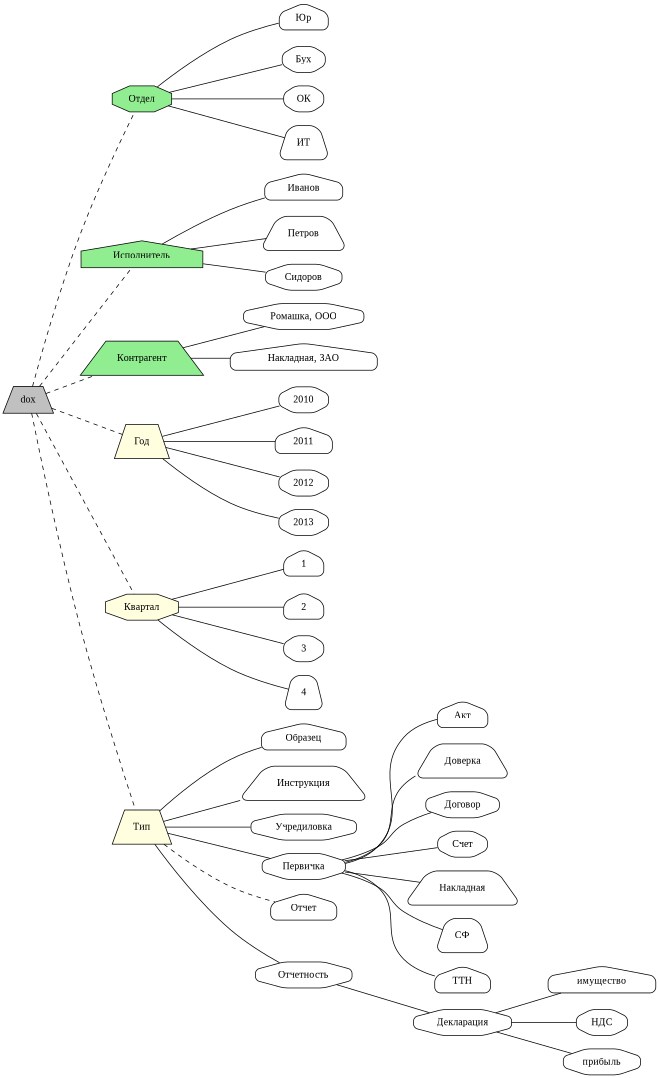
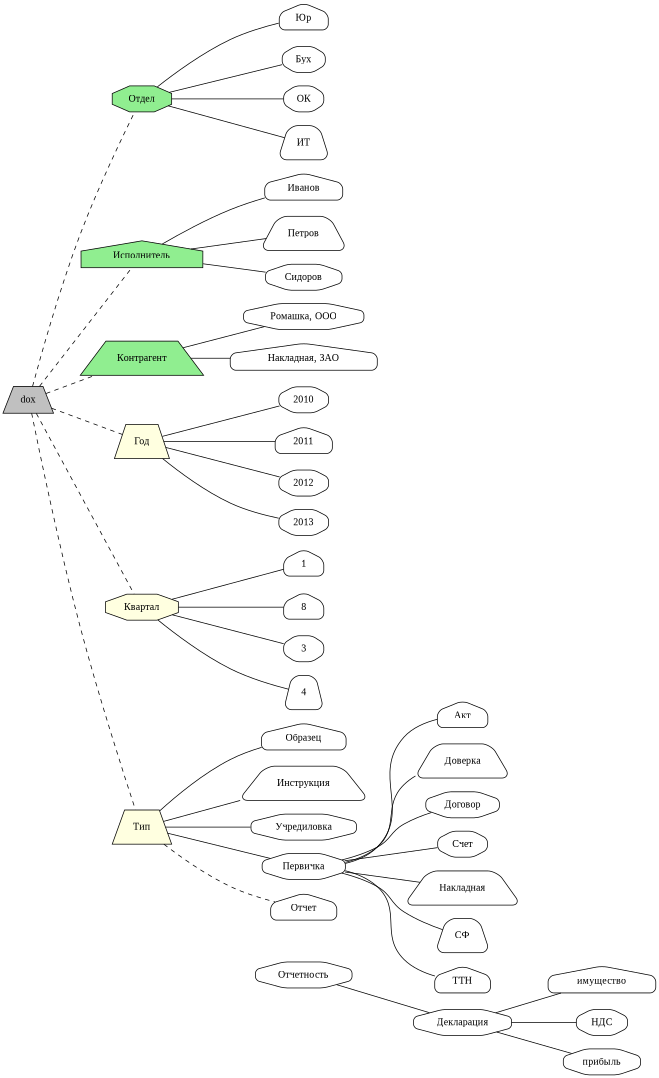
(304, 607) -> (304, 607)
(210, 911) -> none
